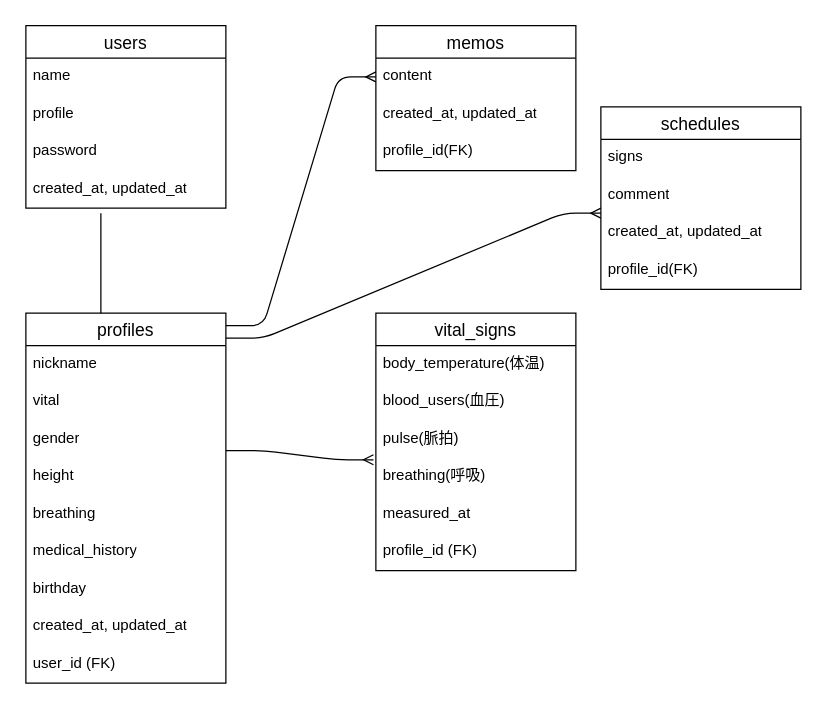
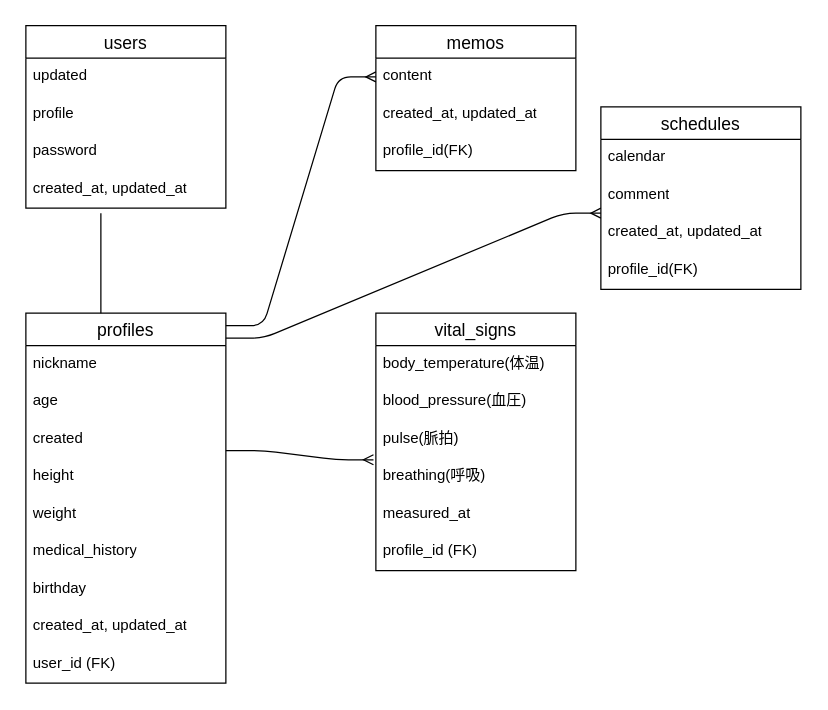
(50, 76) -> (63, 76)
(627, 157) -> (640, 157)
(50, 401) -> (46, 401)
(451, 401) -> (463, 401)
(58, 438) -> (63, 438)
(69, 513) -> (56, 513)
